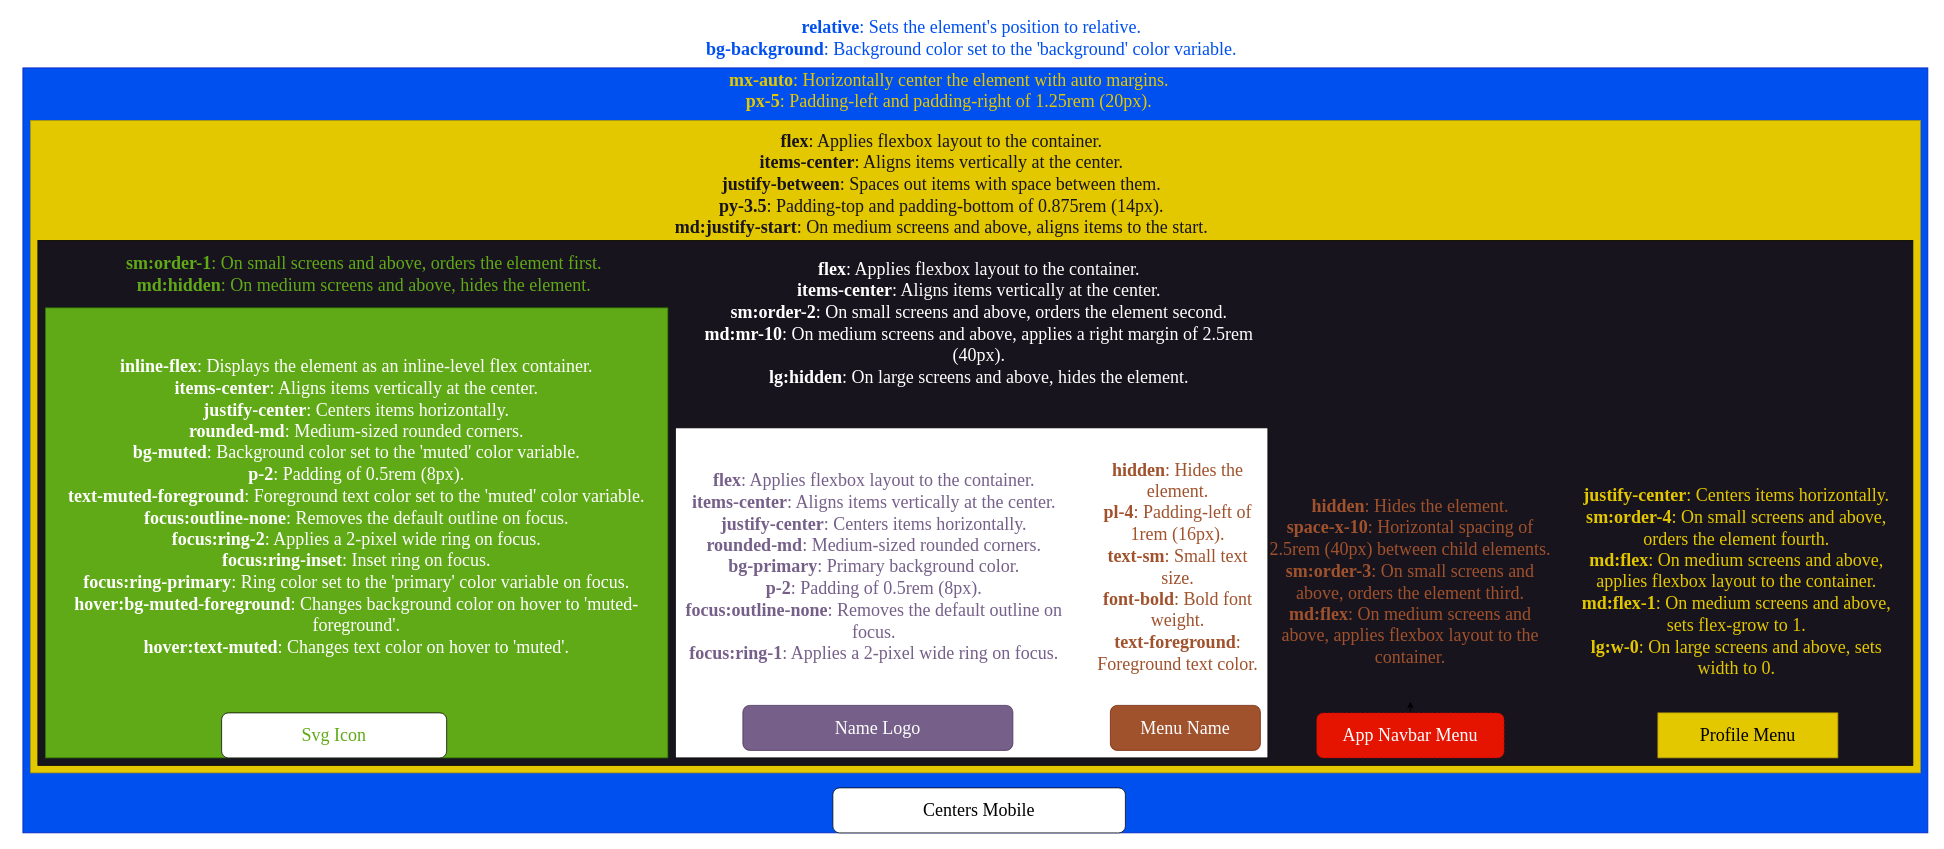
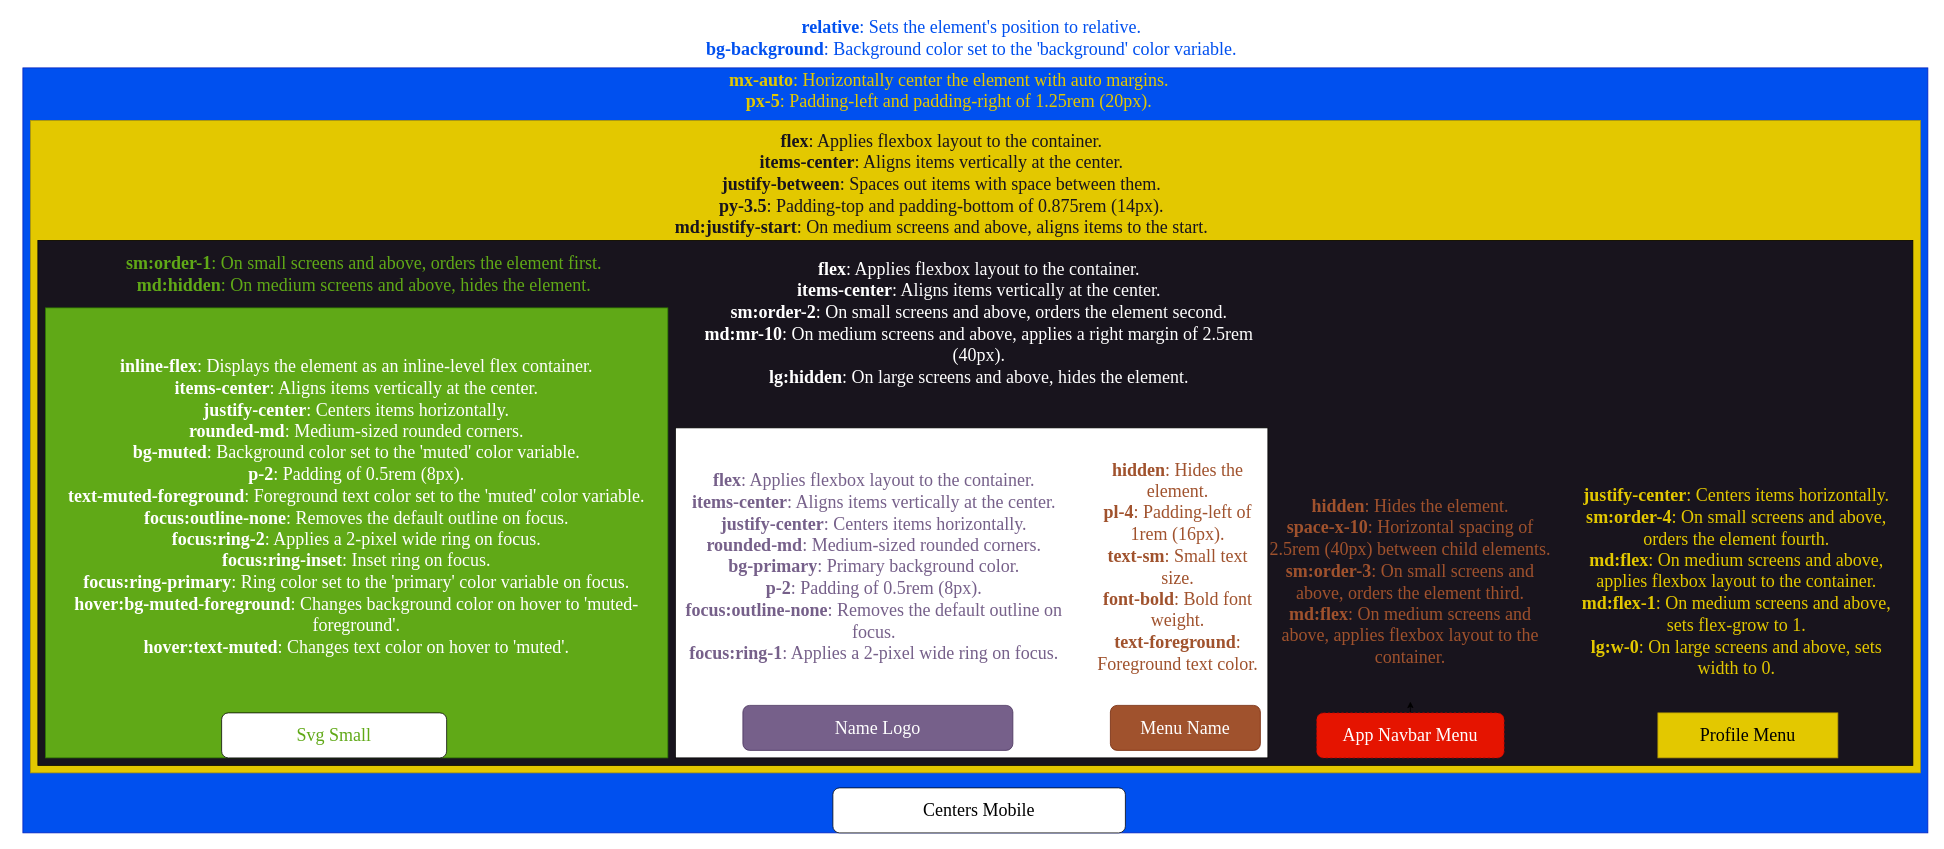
(334, 735) -> (334, 735)
